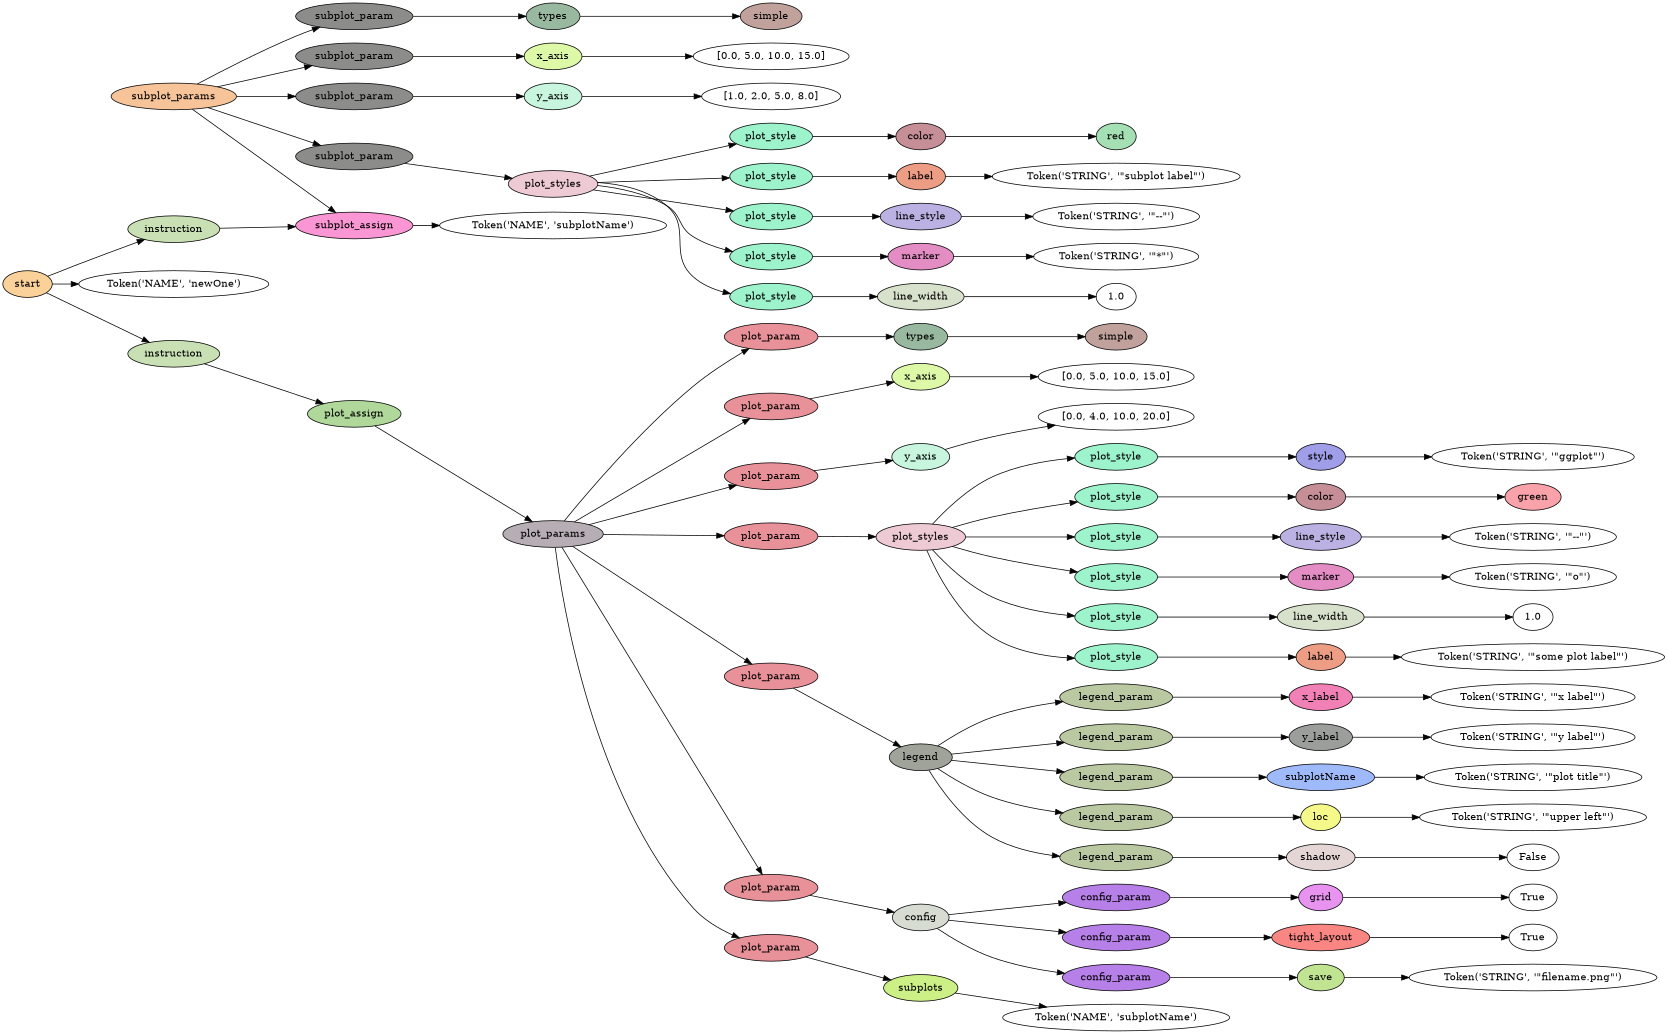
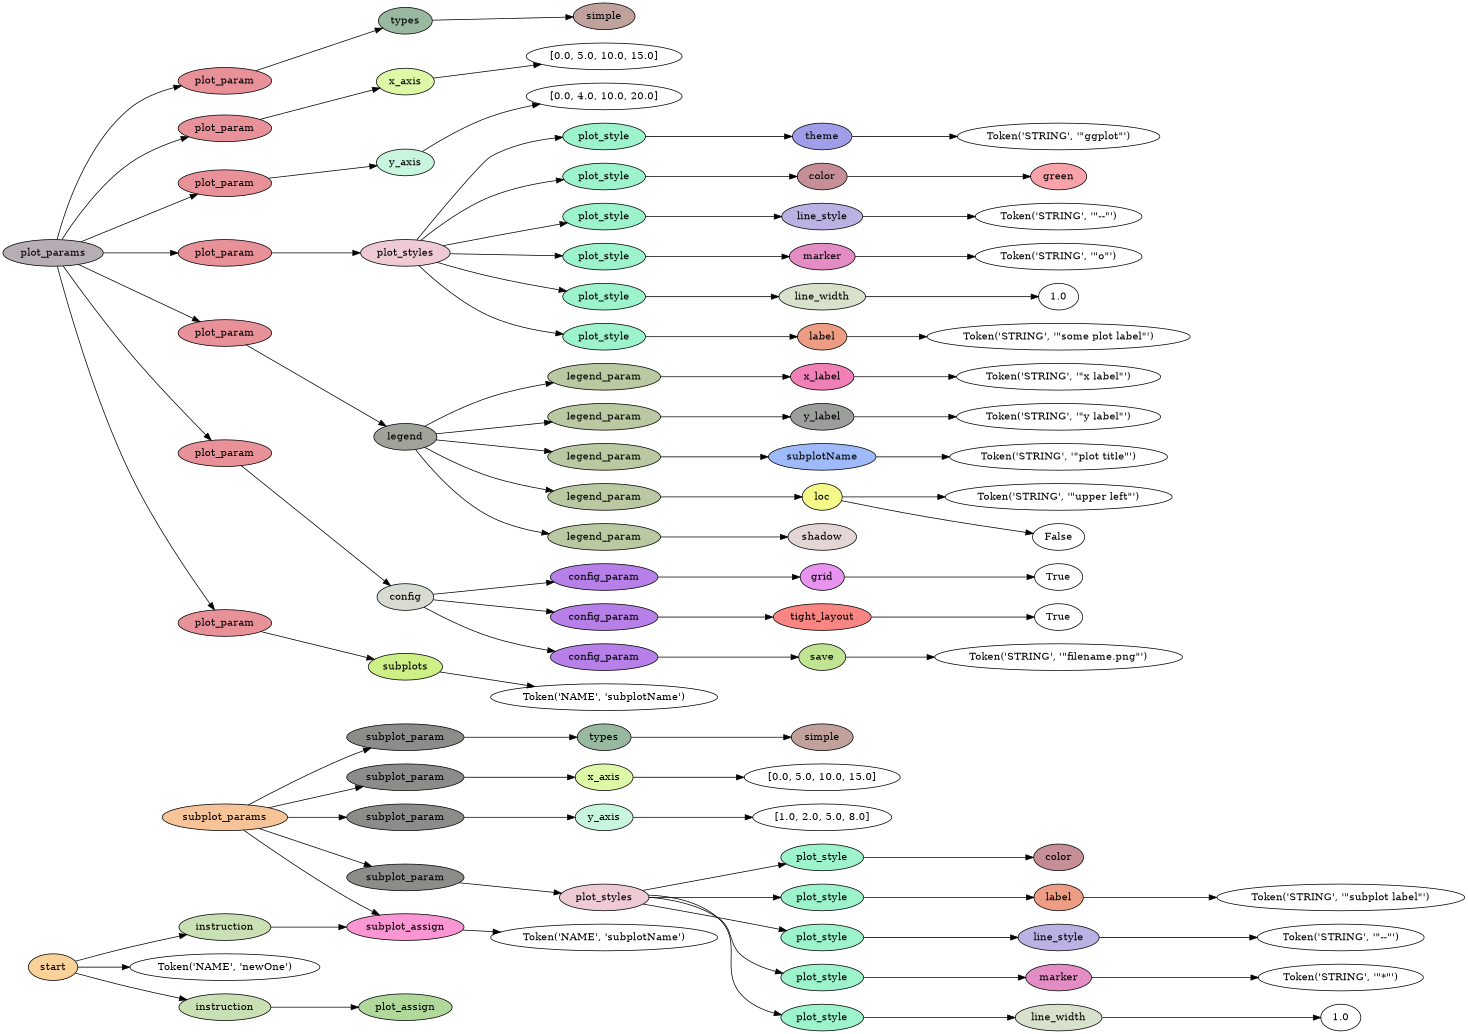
(1116, 136) -> none
(1321, 457) -> (822, 136)
(450, 472) -> none
(1427, 857) -> (933, 518)
